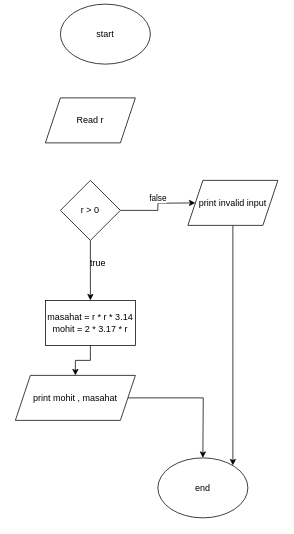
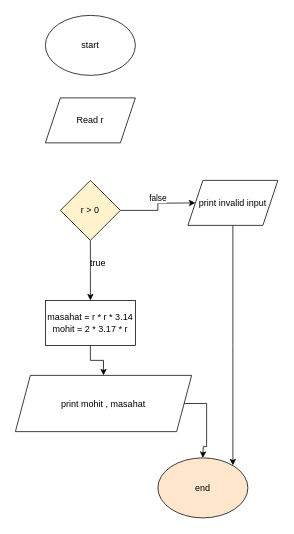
(105, 34) -> (90, 45)
(90, 210) -> (90, 210)
(75, 398) -> (104, 404)
(203, 488) -> (203, 488)
